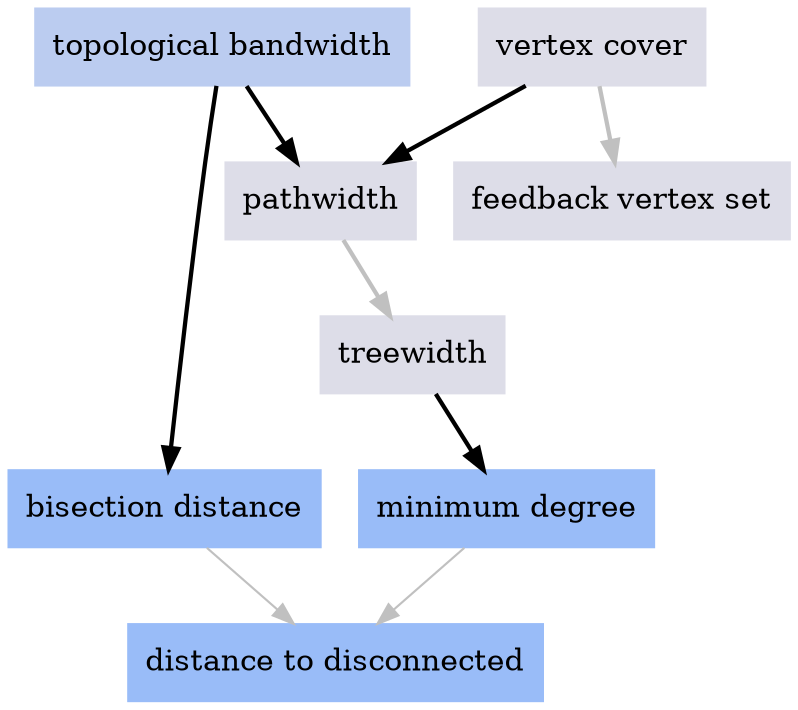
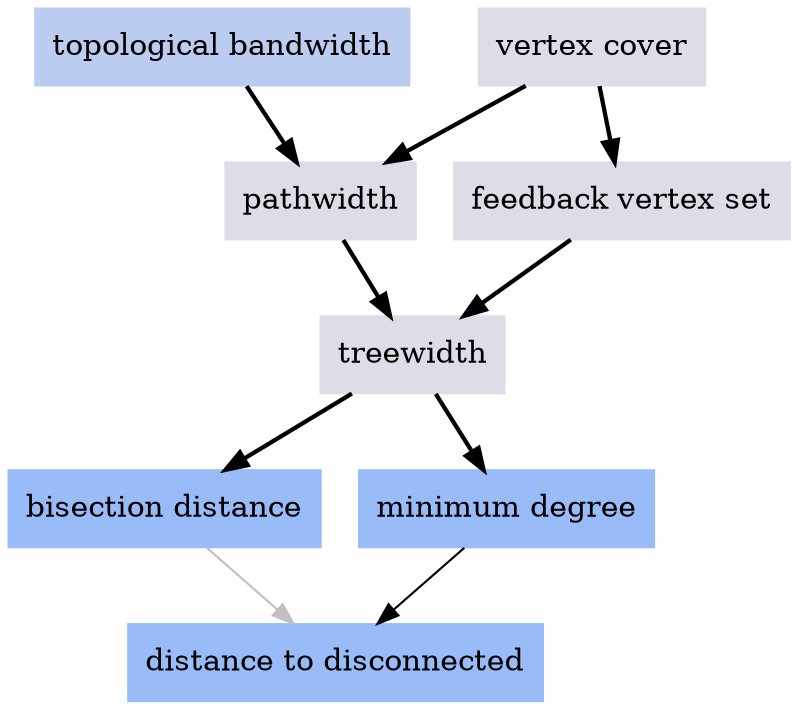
(605, 113) -> (605, 113)
(192, 267) -> (298, 426)
(361, 269) -> (361, 269)
none -> (526, 272)
(429, 579) -> (429, 579)
